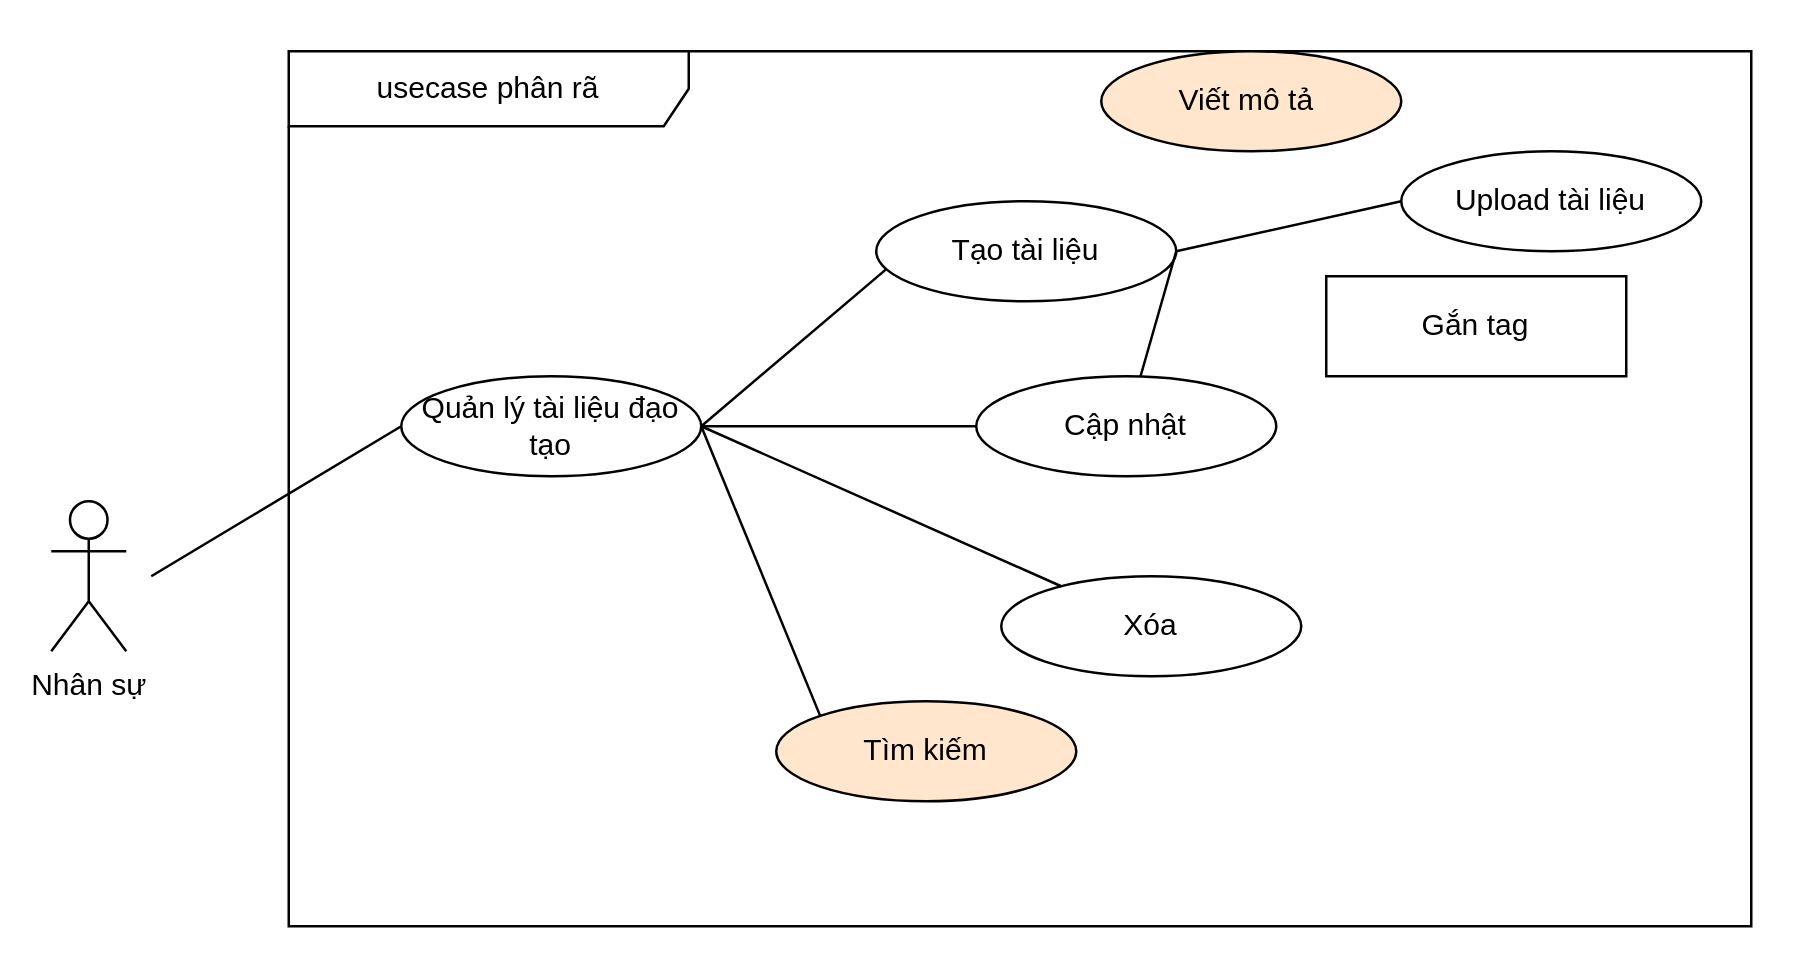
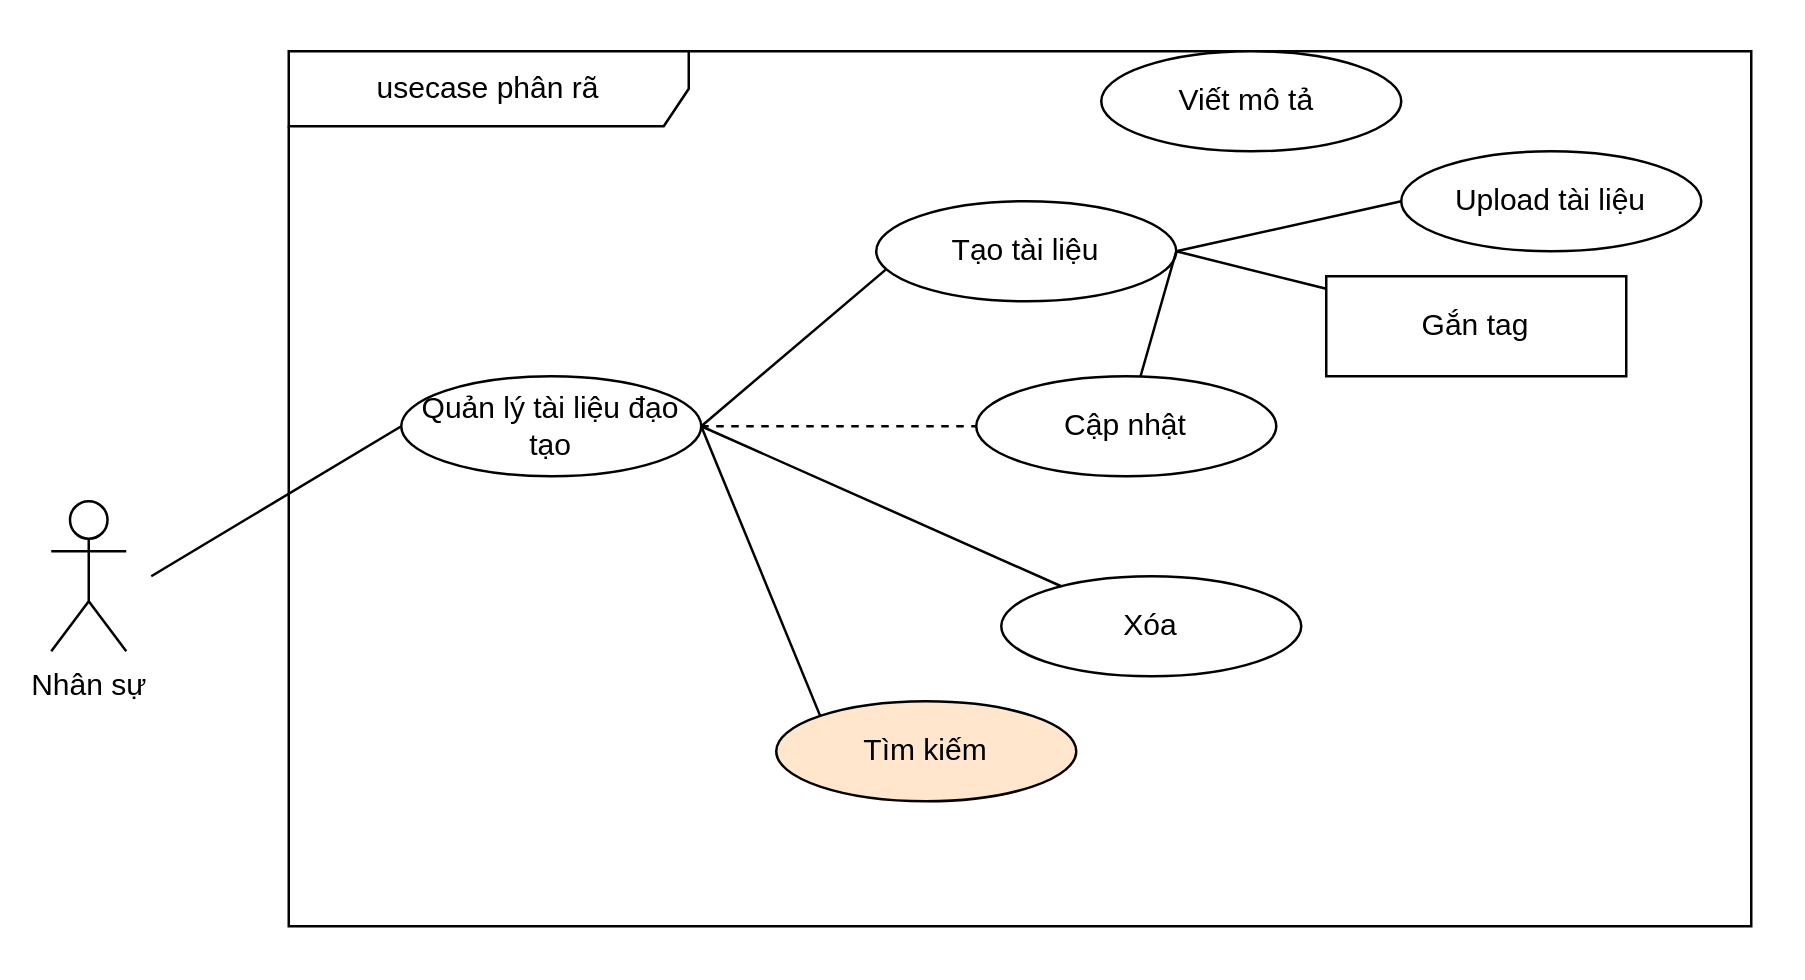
(1251, 101) -> (1251, 101)
none -> (1256, 271)
(842, 426) -> (842, 426)
